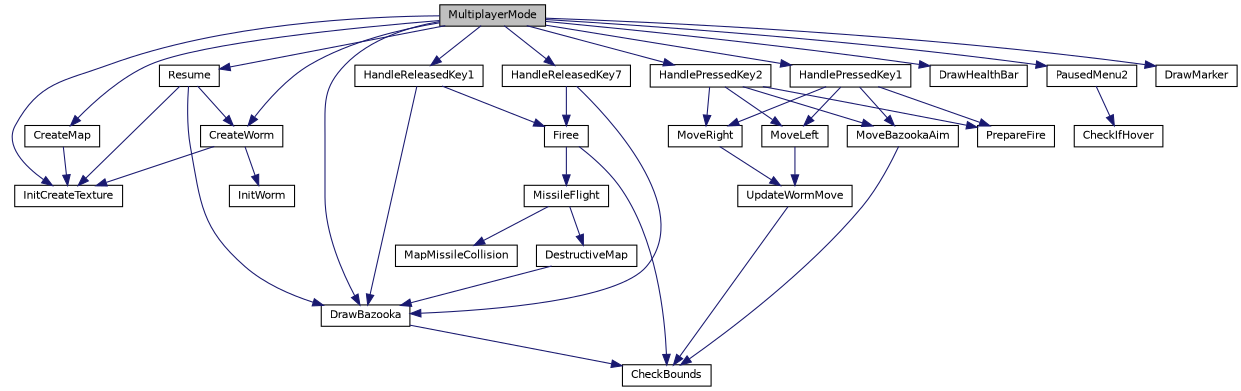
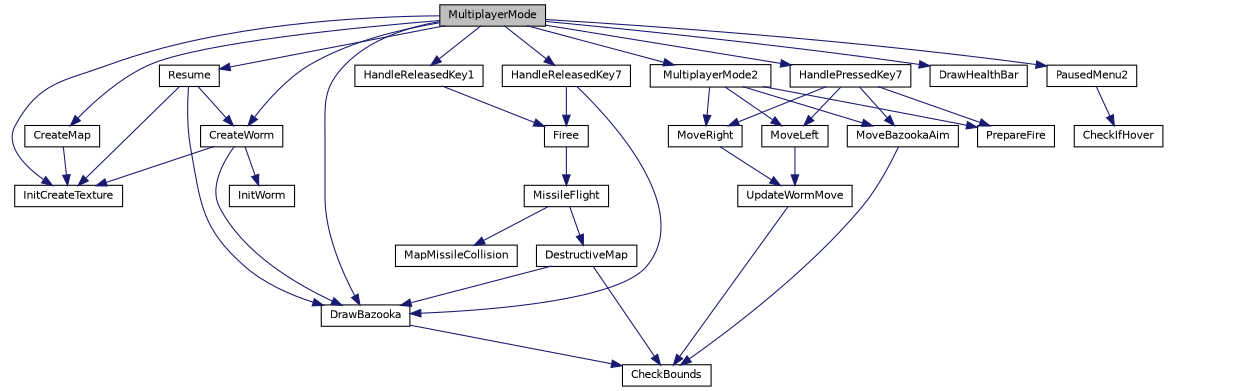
(711, 76) -> (711, 76)
(850, 76) -> (850, 76)
(1197, 76) -> none
(393, 190) -> (244, 241)
(646, 240) -> (624, 311)
